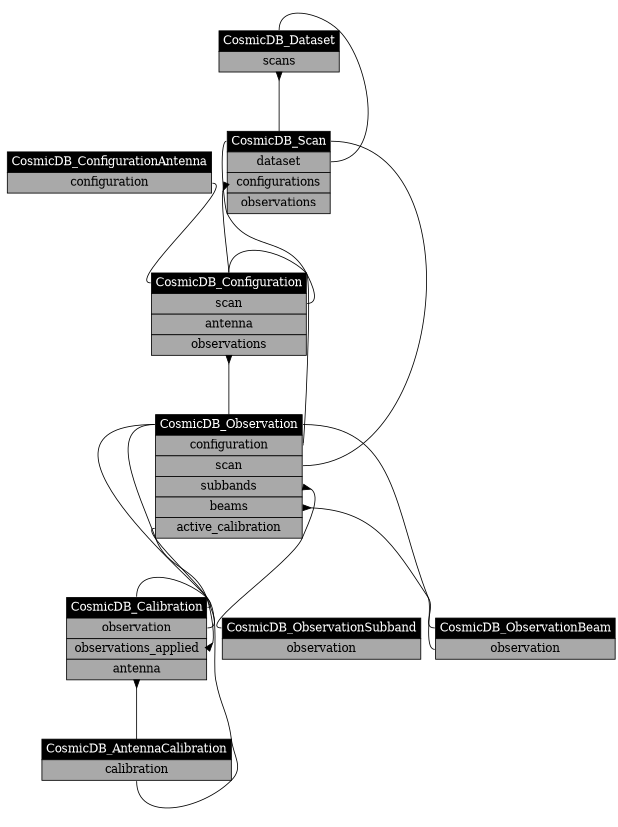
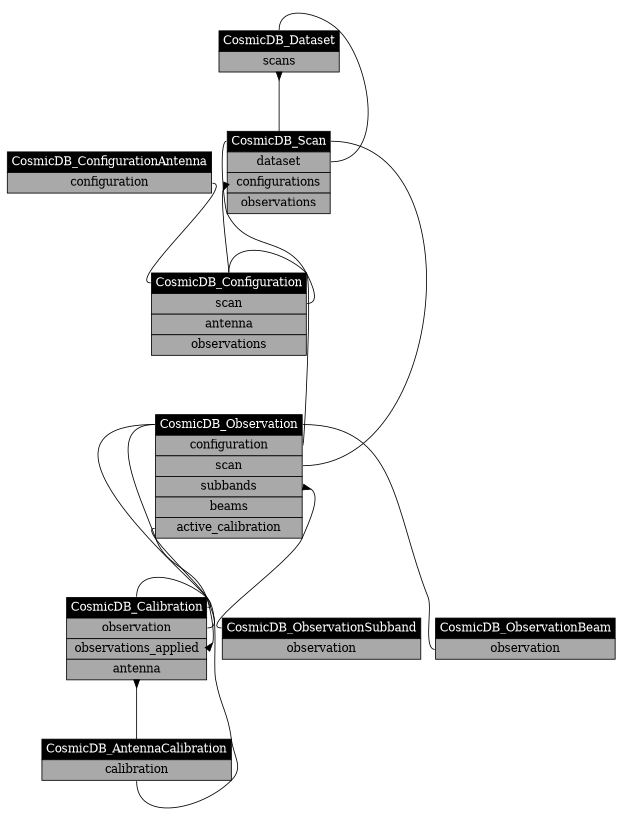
(229, 389) -> none
(394, 548) -> none
